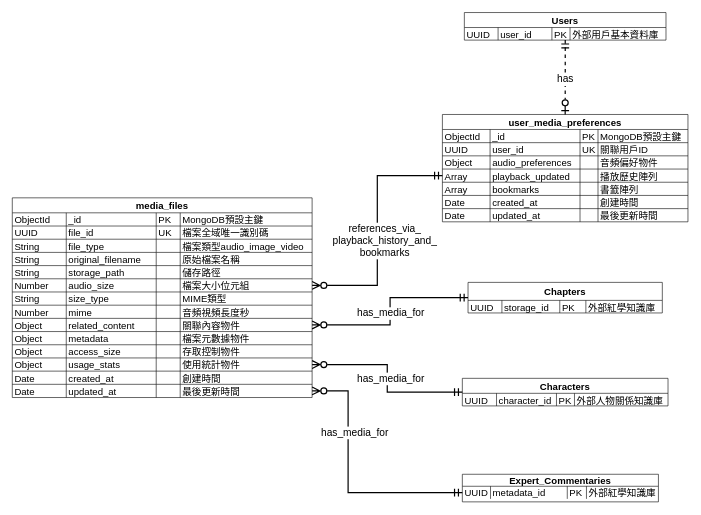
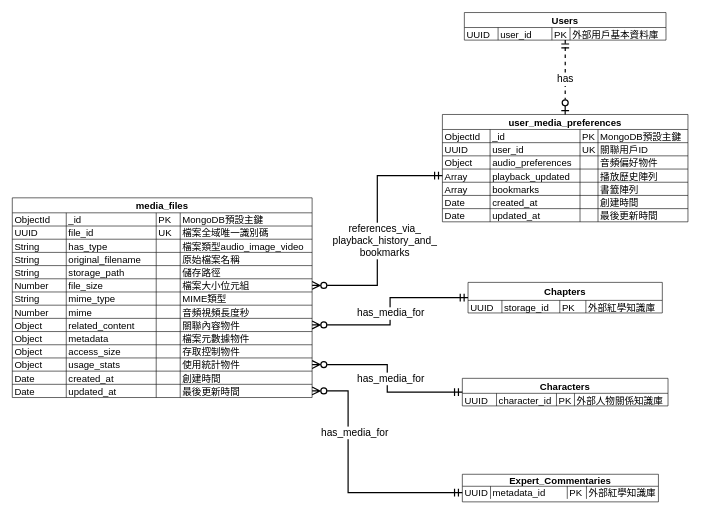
(90, 246) -> (90, 246)
(93, 286) -> (89, 286)
(91, 299) -> (91, 299)
